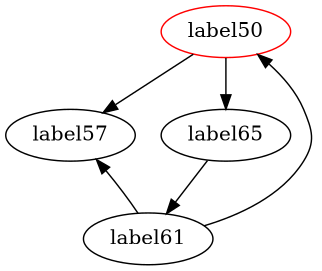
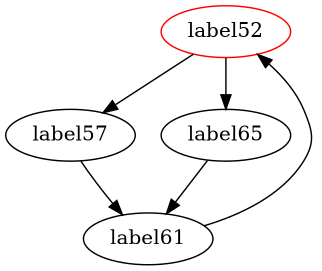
(226, 32) -> (226, 32)
(123, 192) -> (96, 183)
